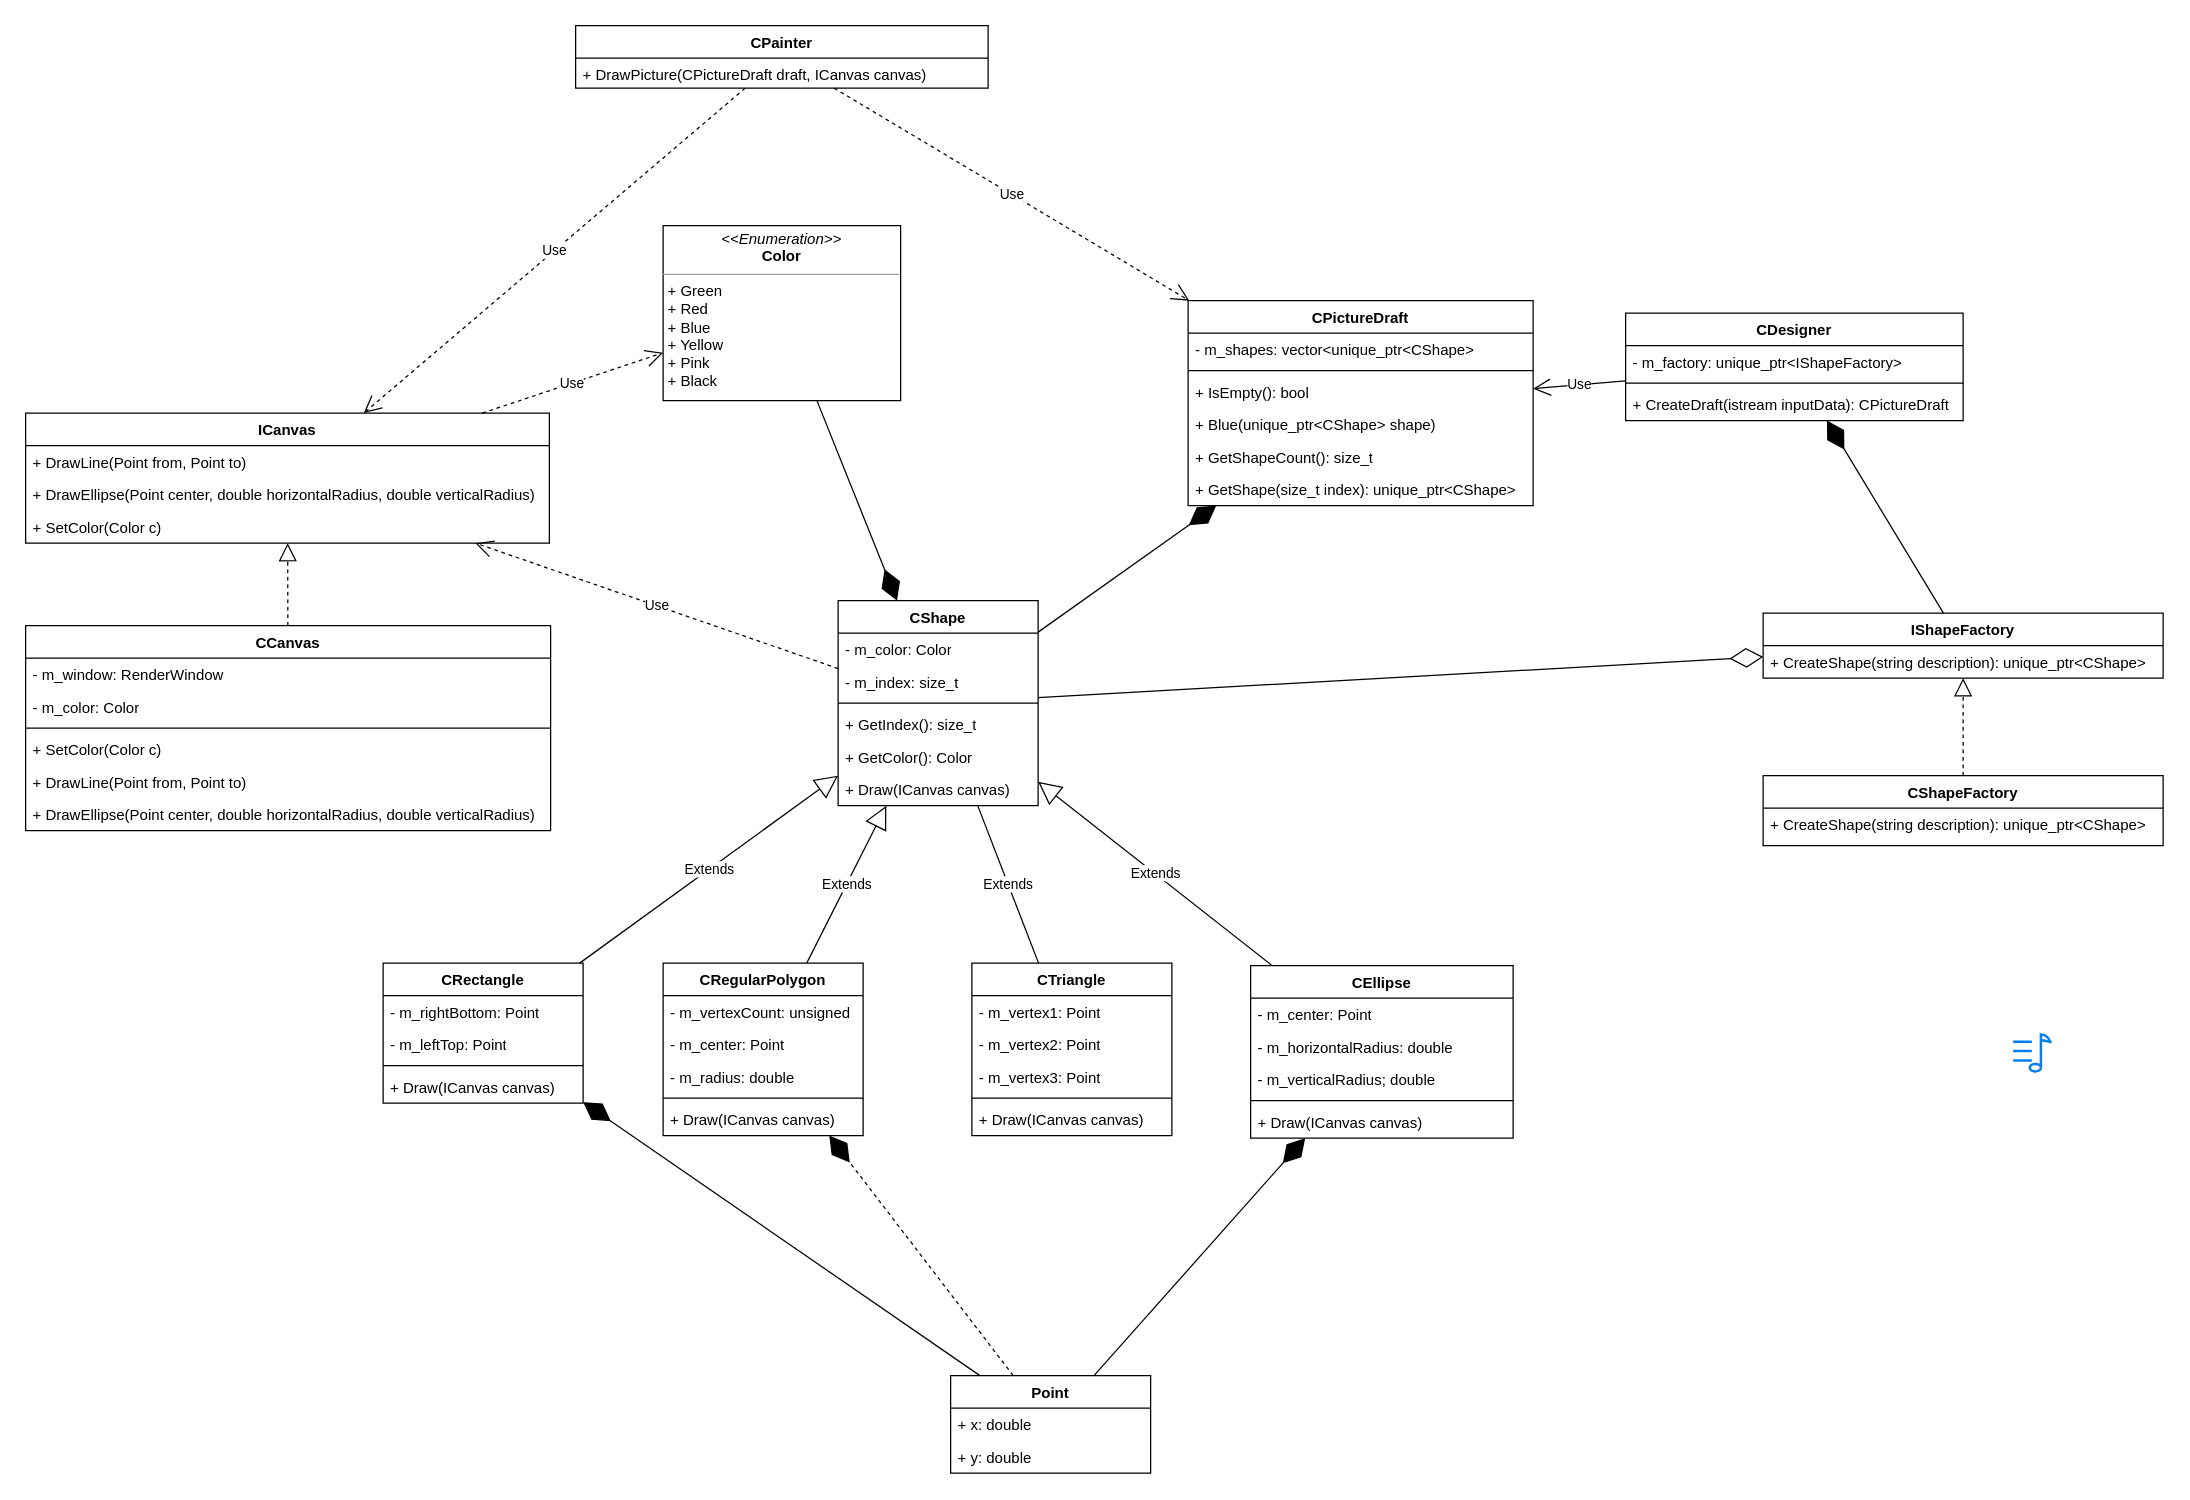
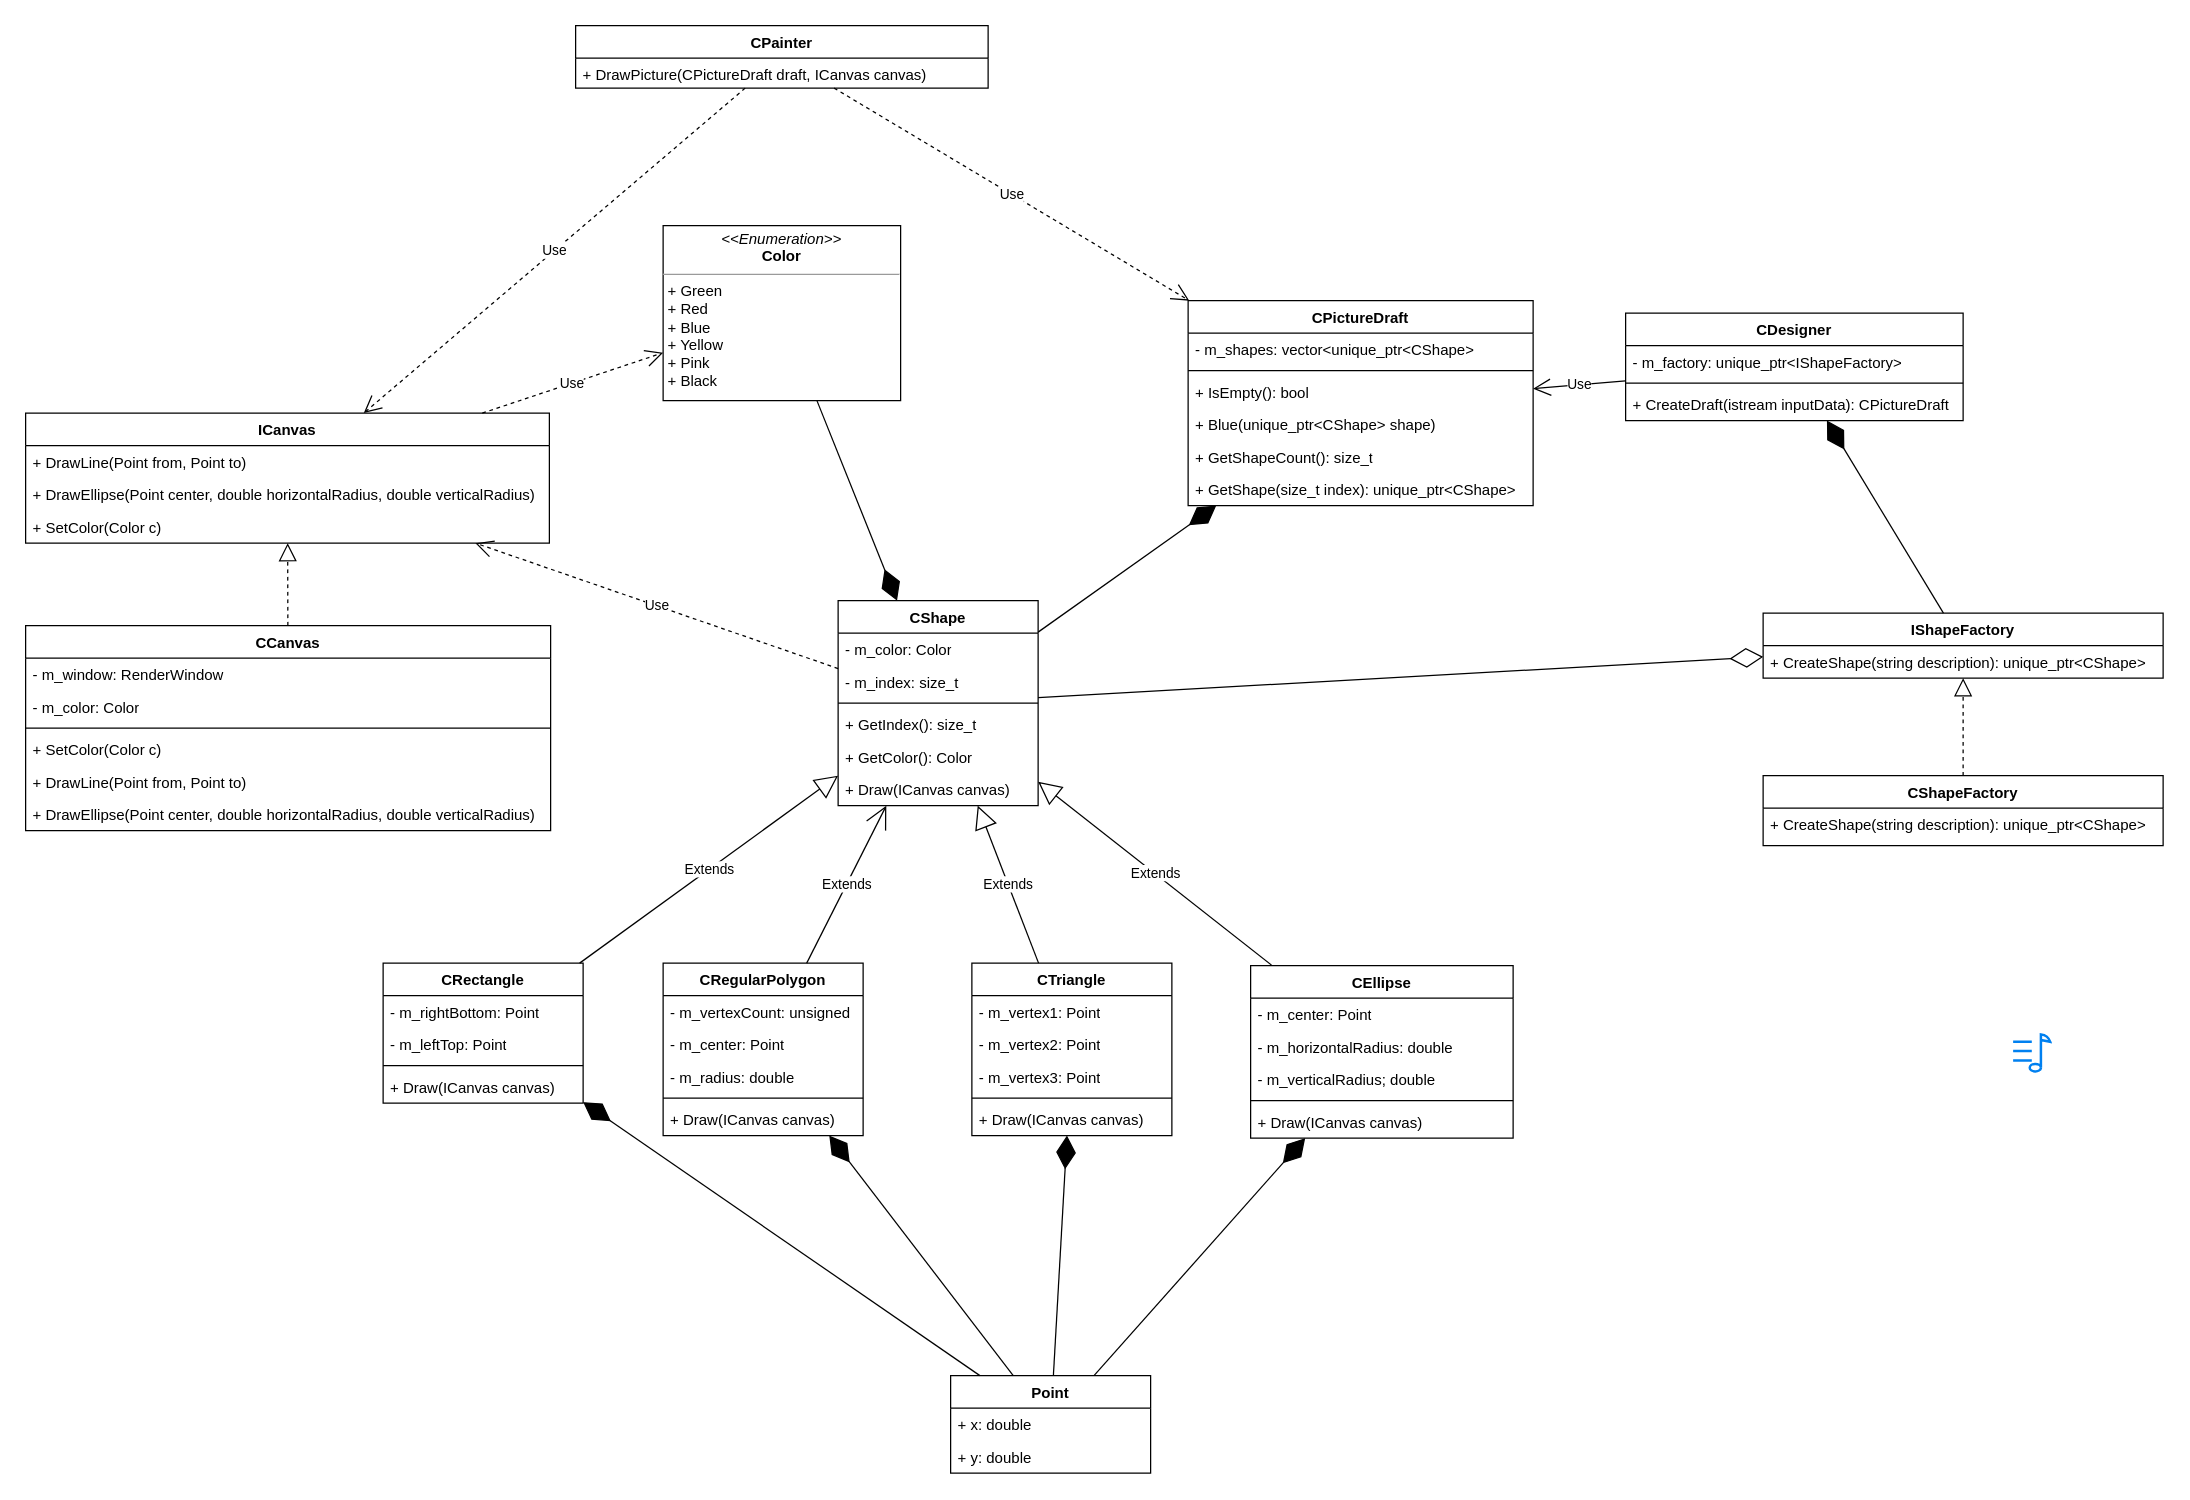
(982, 818) -> (986, 828)
(876, 827) -> (880, 818)
(931, 1268) -> (931, 1268)
none -> (1059, 1272)
